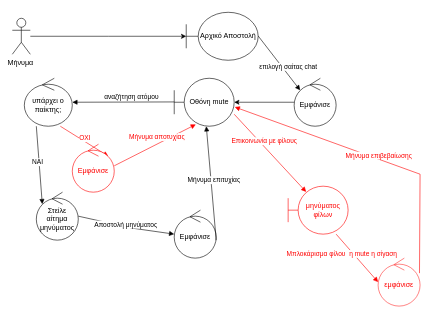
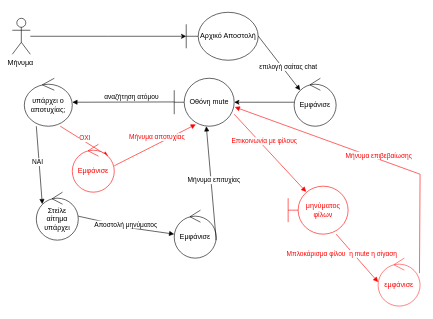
(48, 105) -> (48, 105)
(57, 219) -> (57, 219)
